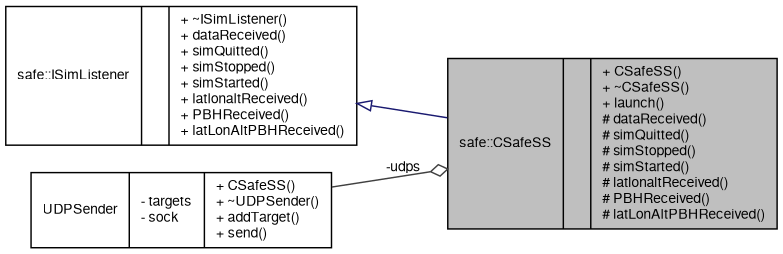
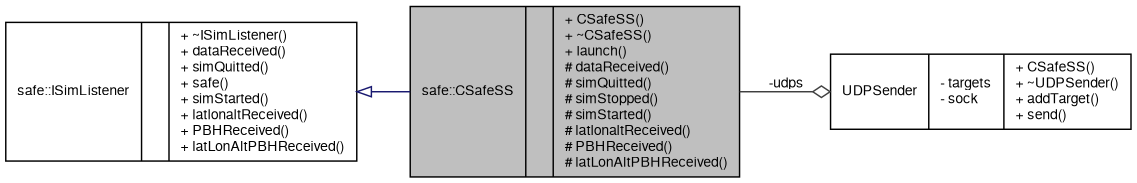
(228, 67) -> (205, 83)
(381, 179) -> (776, 92)
